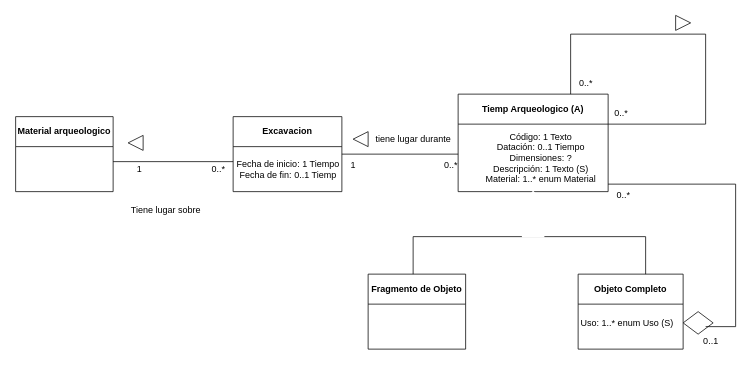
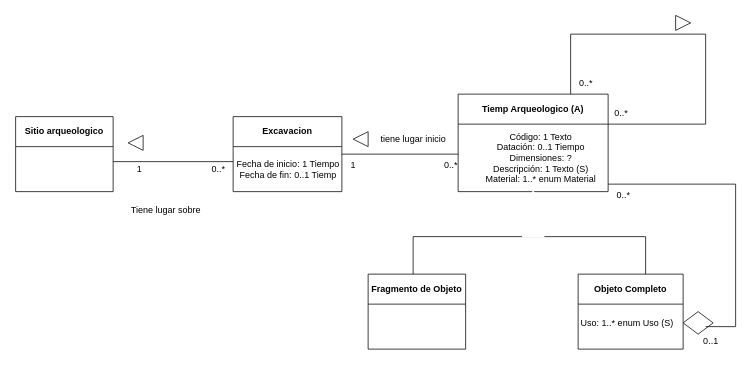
(64, 132) -> (64, 132)
(413, 139) -> (413, 139)
